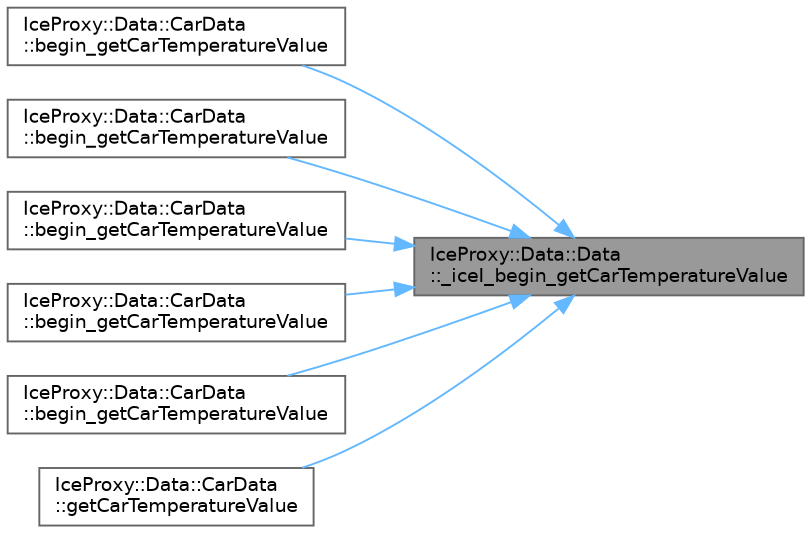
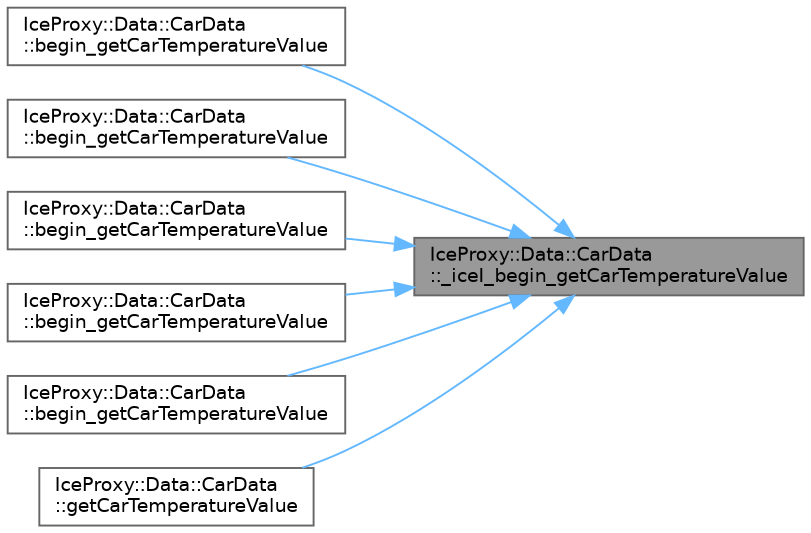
(609, 267) -> (609, 267)
